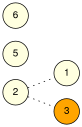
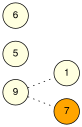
(16, 92) -> (16, 92)
(67, 111) -> (67, 111)
